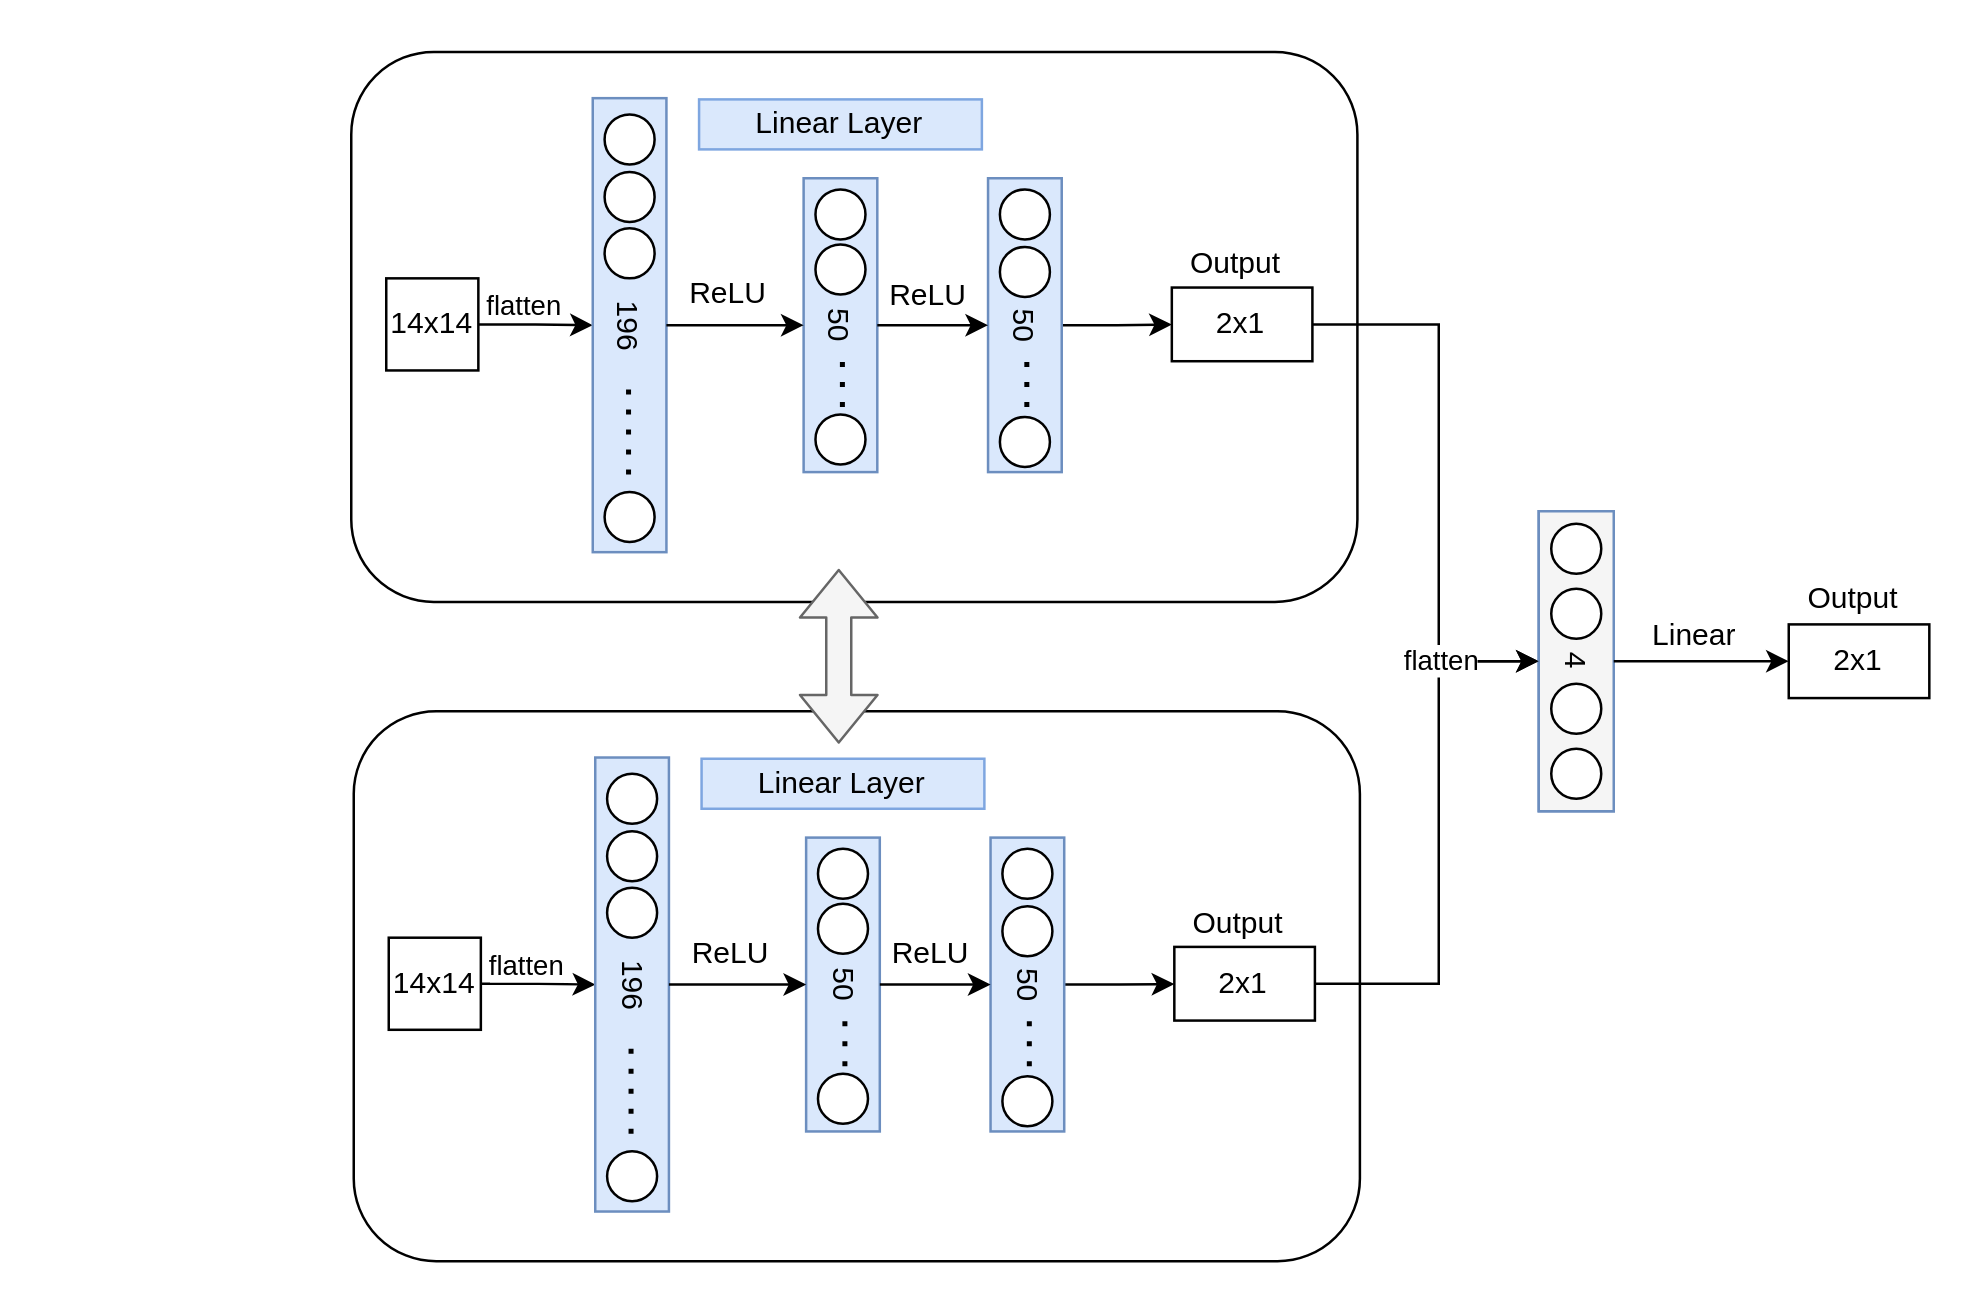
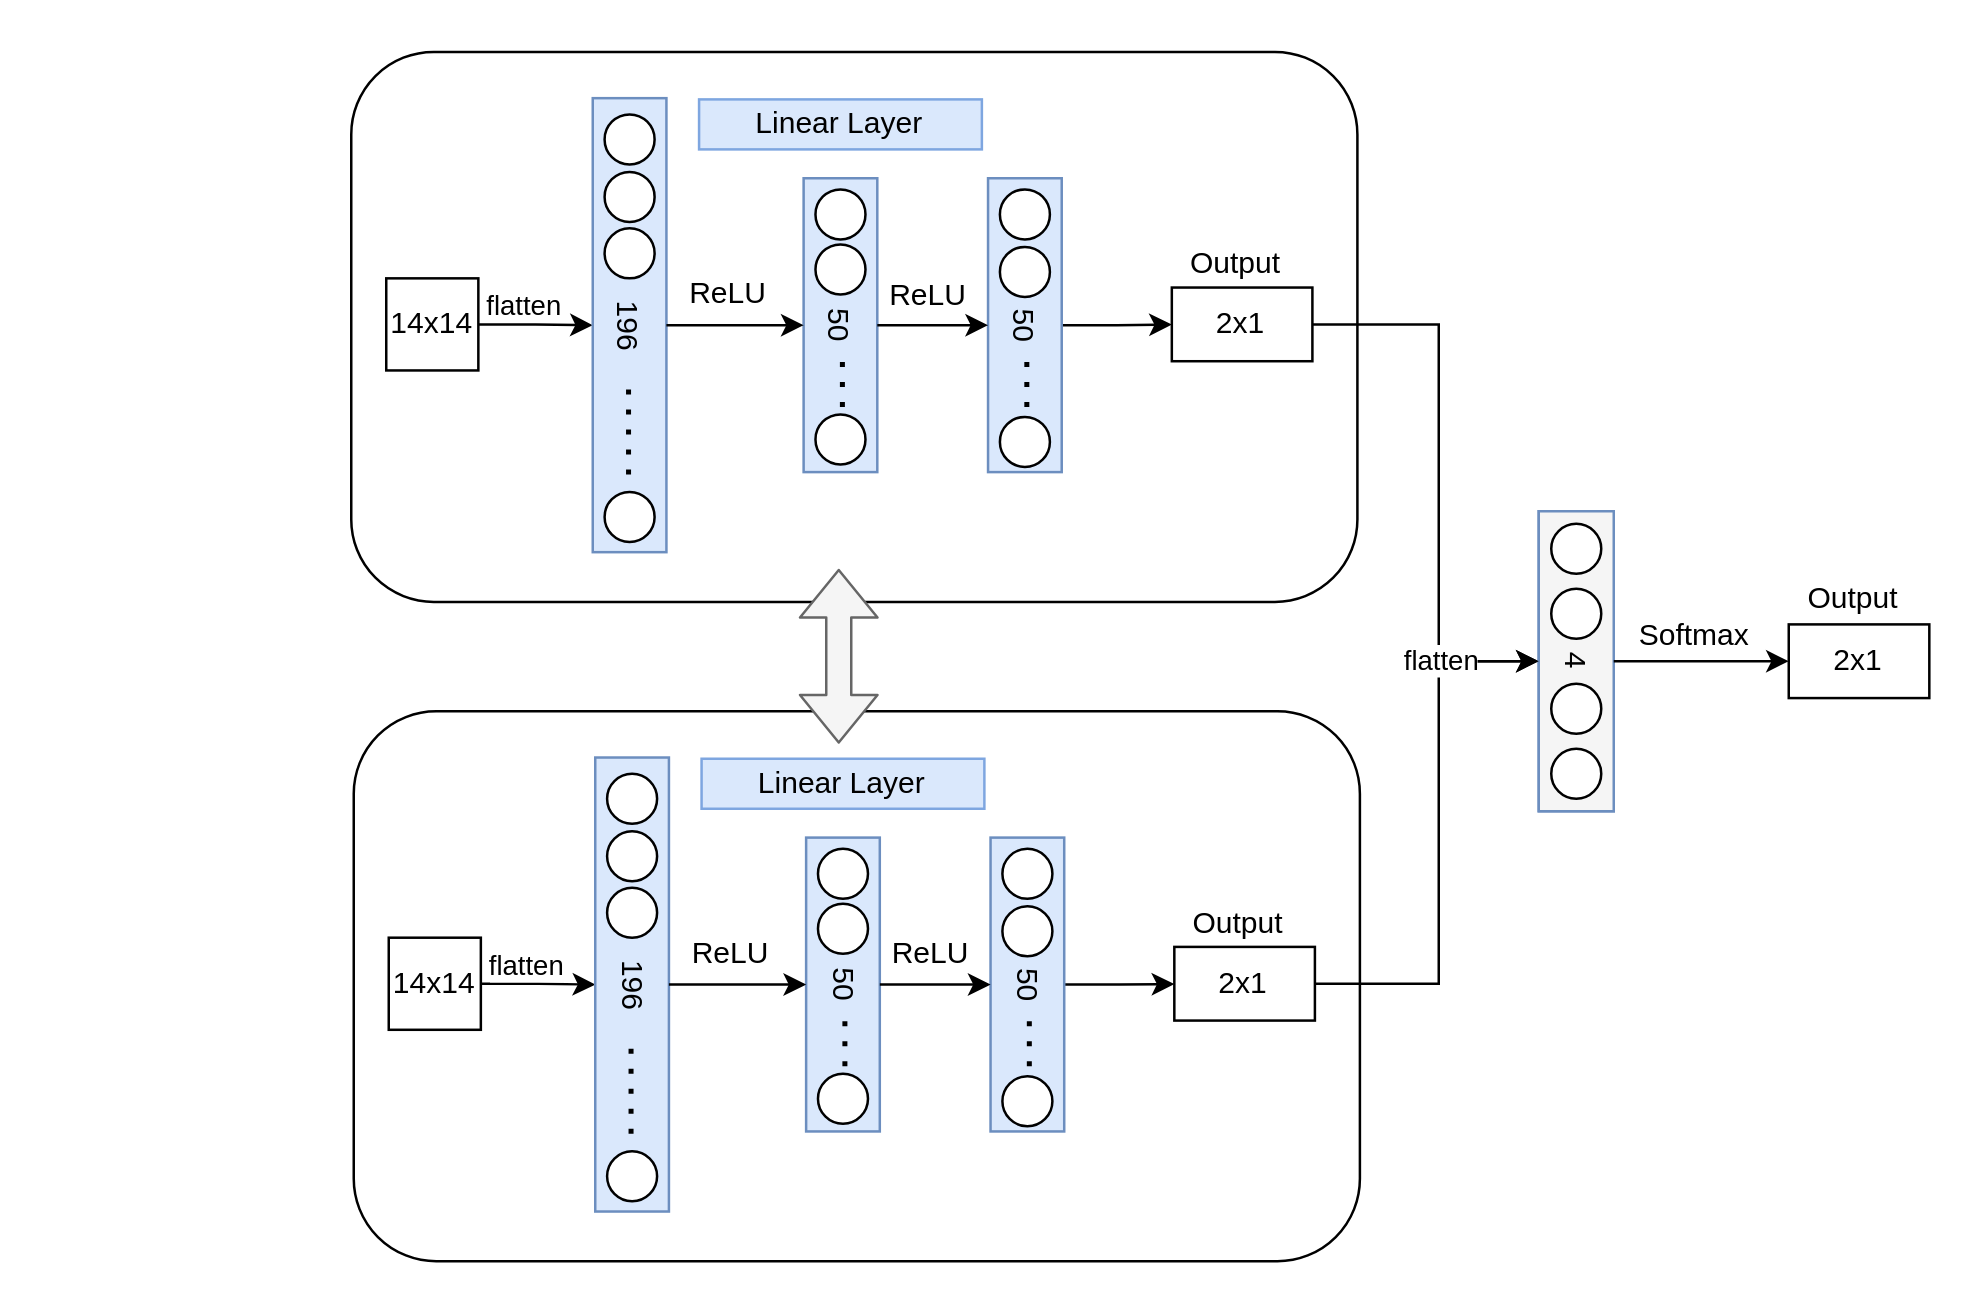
(1695, 636) -> (1695, 636)
